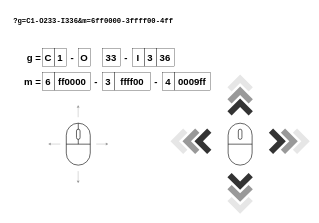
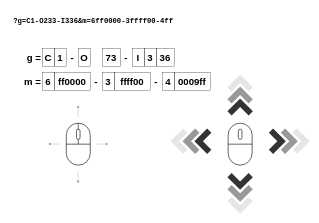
(111, 57) -> (111, 57)
